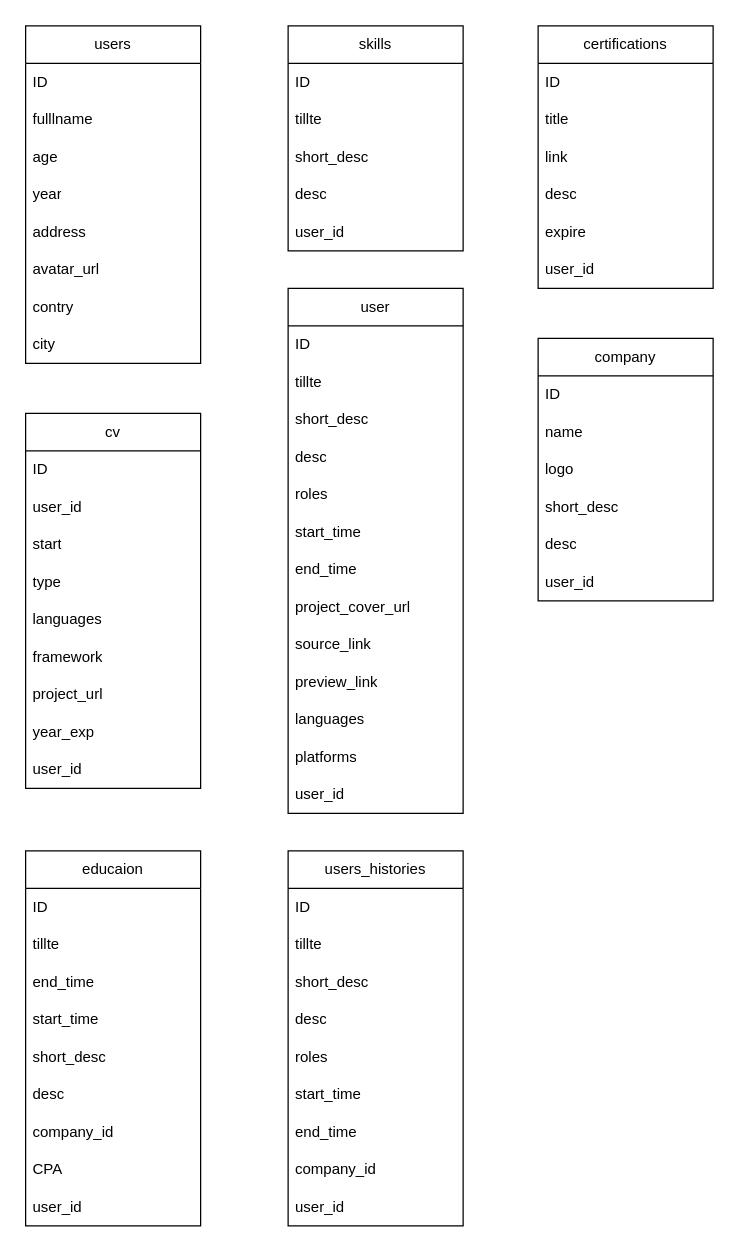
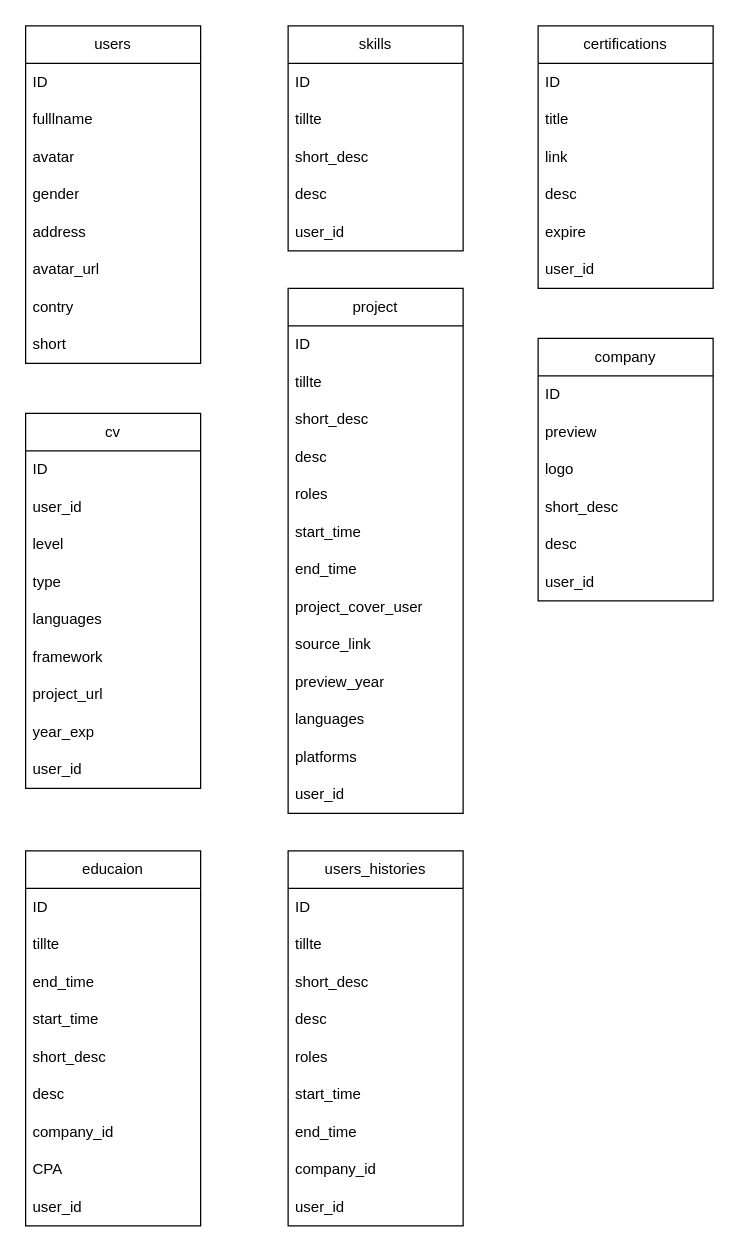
(46, 157) -> (58, 157)
(50, 194) -> (58, 194)
(376, 307) -> (376, 307)
(48, 344) -> (54, 344)
(562, 432) -> (573, 432)
(54, 544) -> (50, 544)
(365, 607) -> (371, 607)
(340, 682) -> (344, 682)
